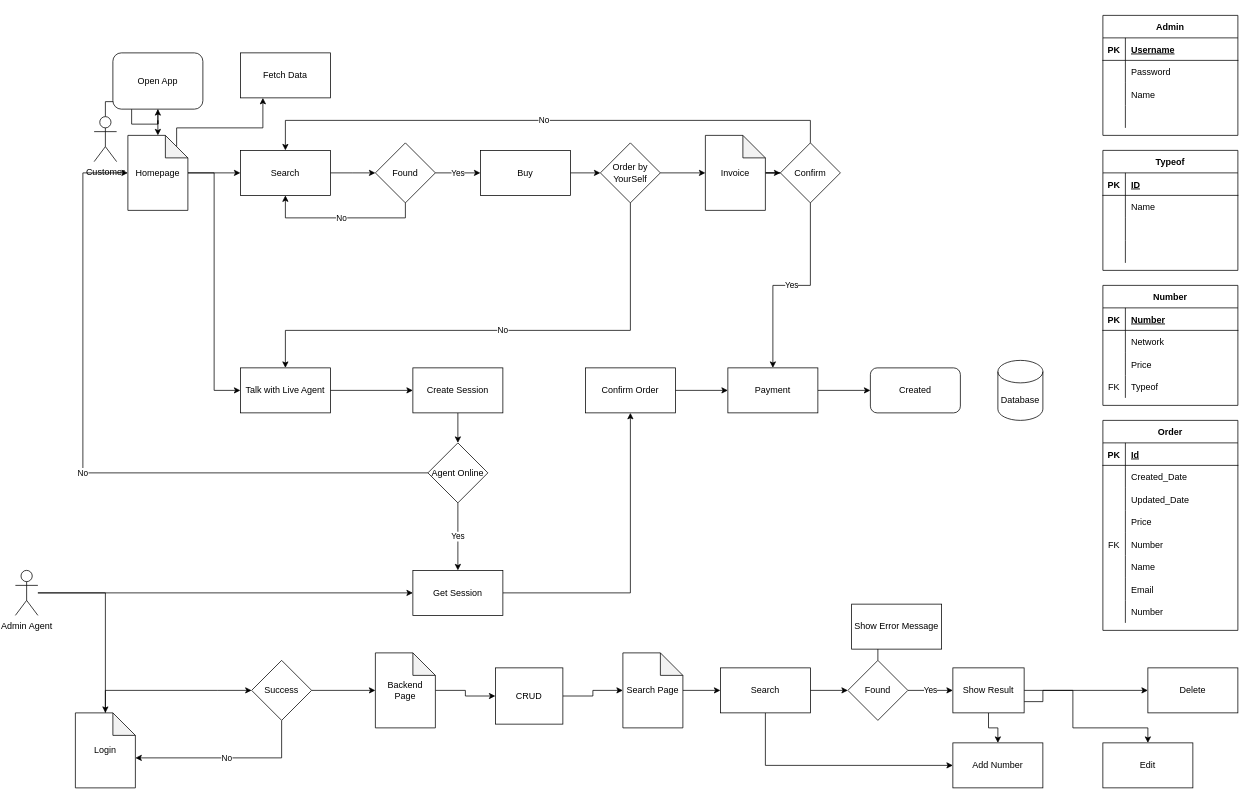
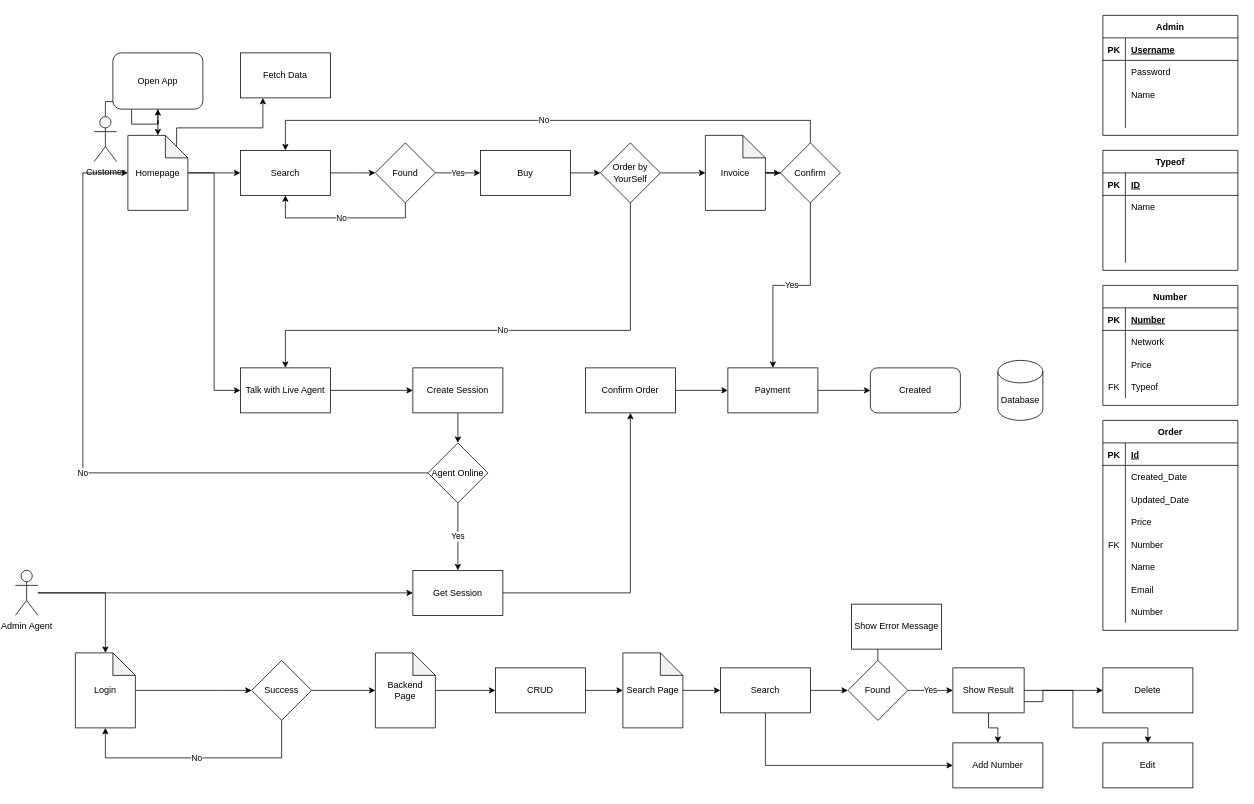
(1193, 690) -> (1148, 690)
(529, 696) -> (540, 690)
(105, 750) -> (105, 690)
